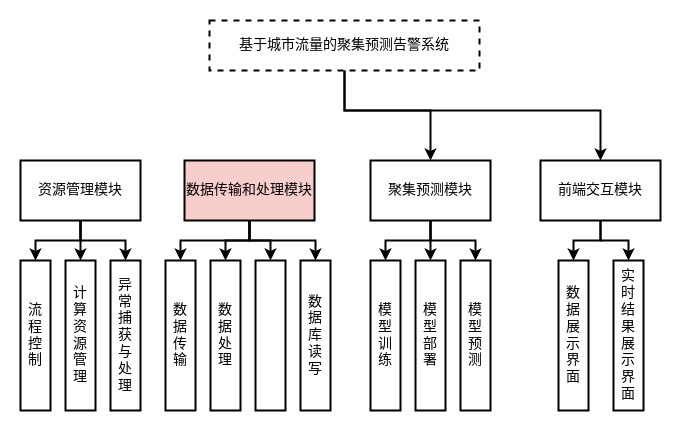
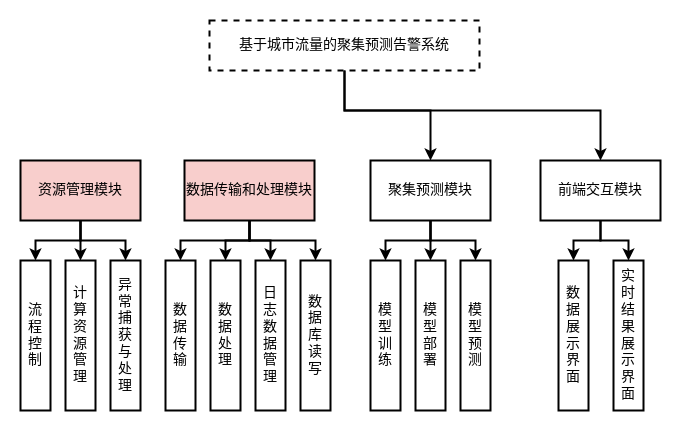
(81, 191) -> (81, 191)
none -> (271, 336)
